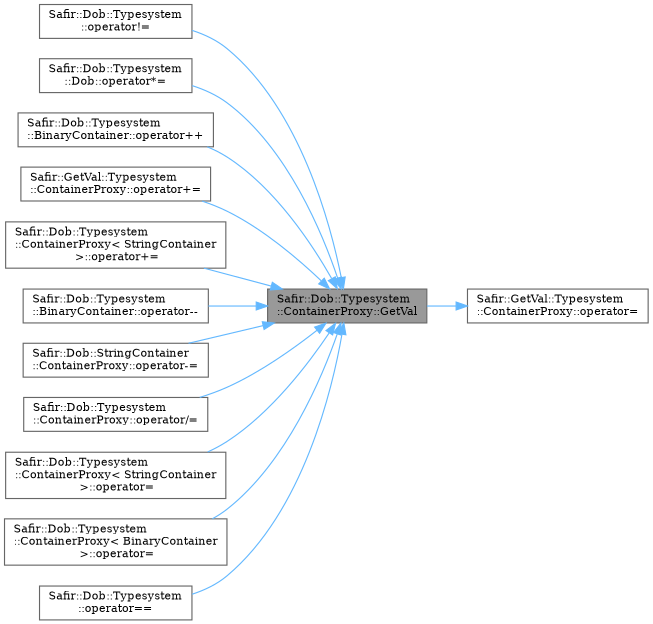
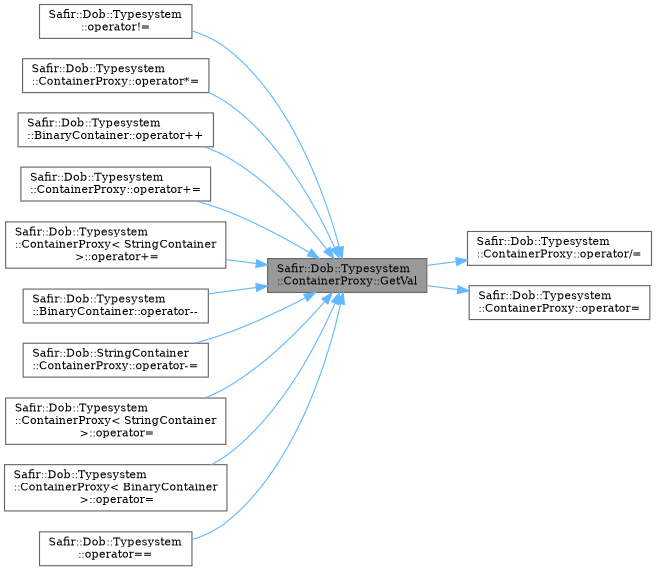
(116, 76) -> (116, 76)
(116, 184) -> (116, 184)
(558, 306) -> (560, 303)
(261, 369) -> (441, 264)
